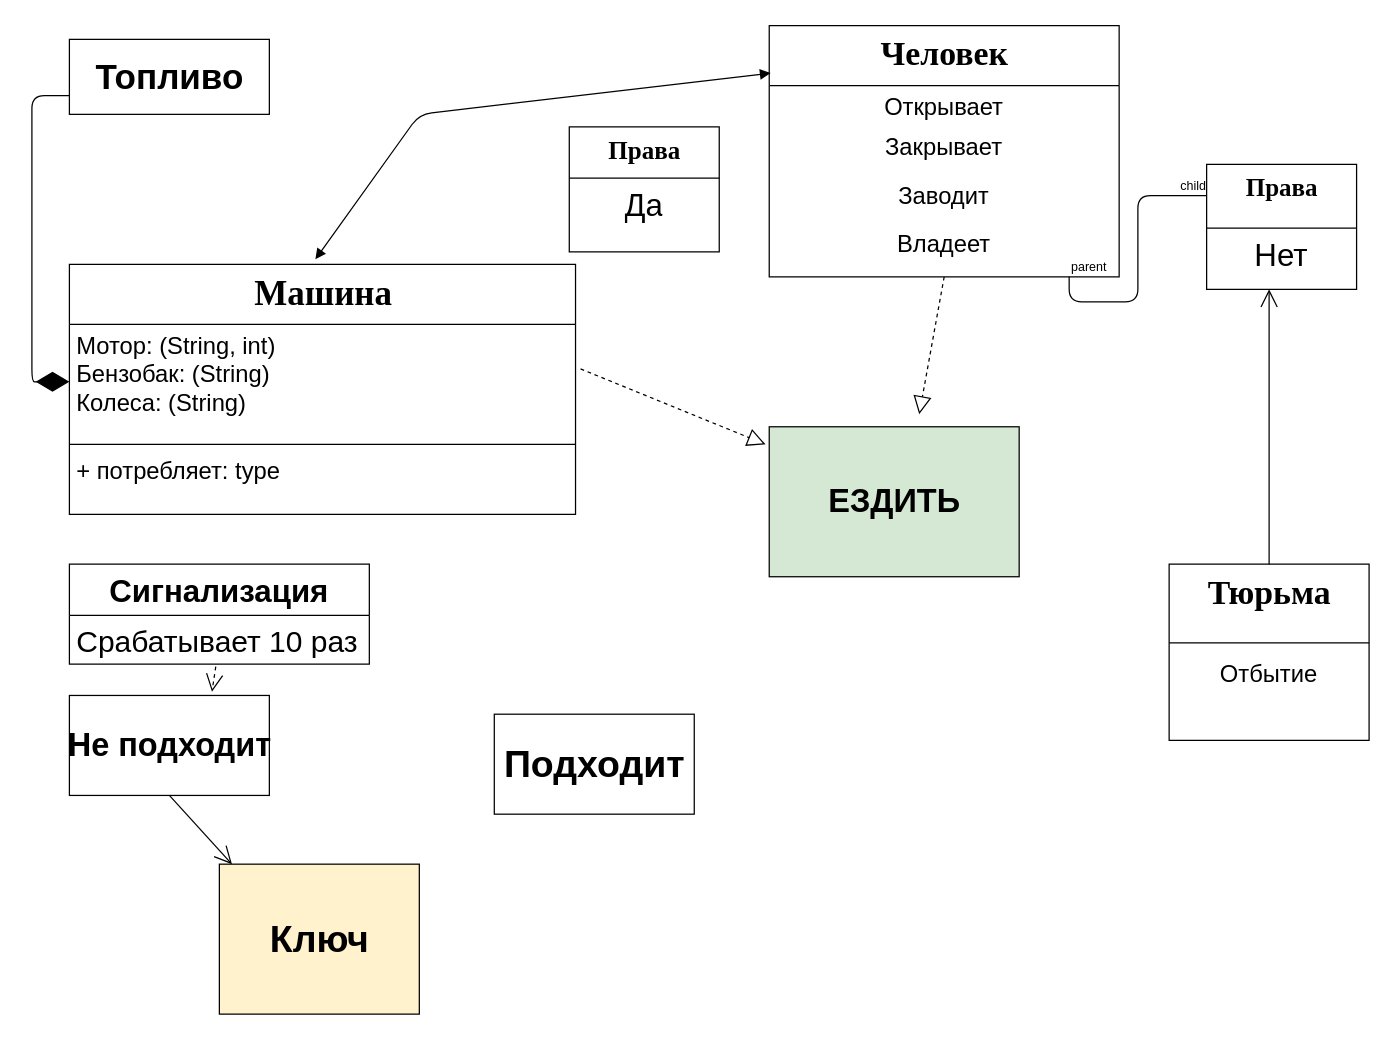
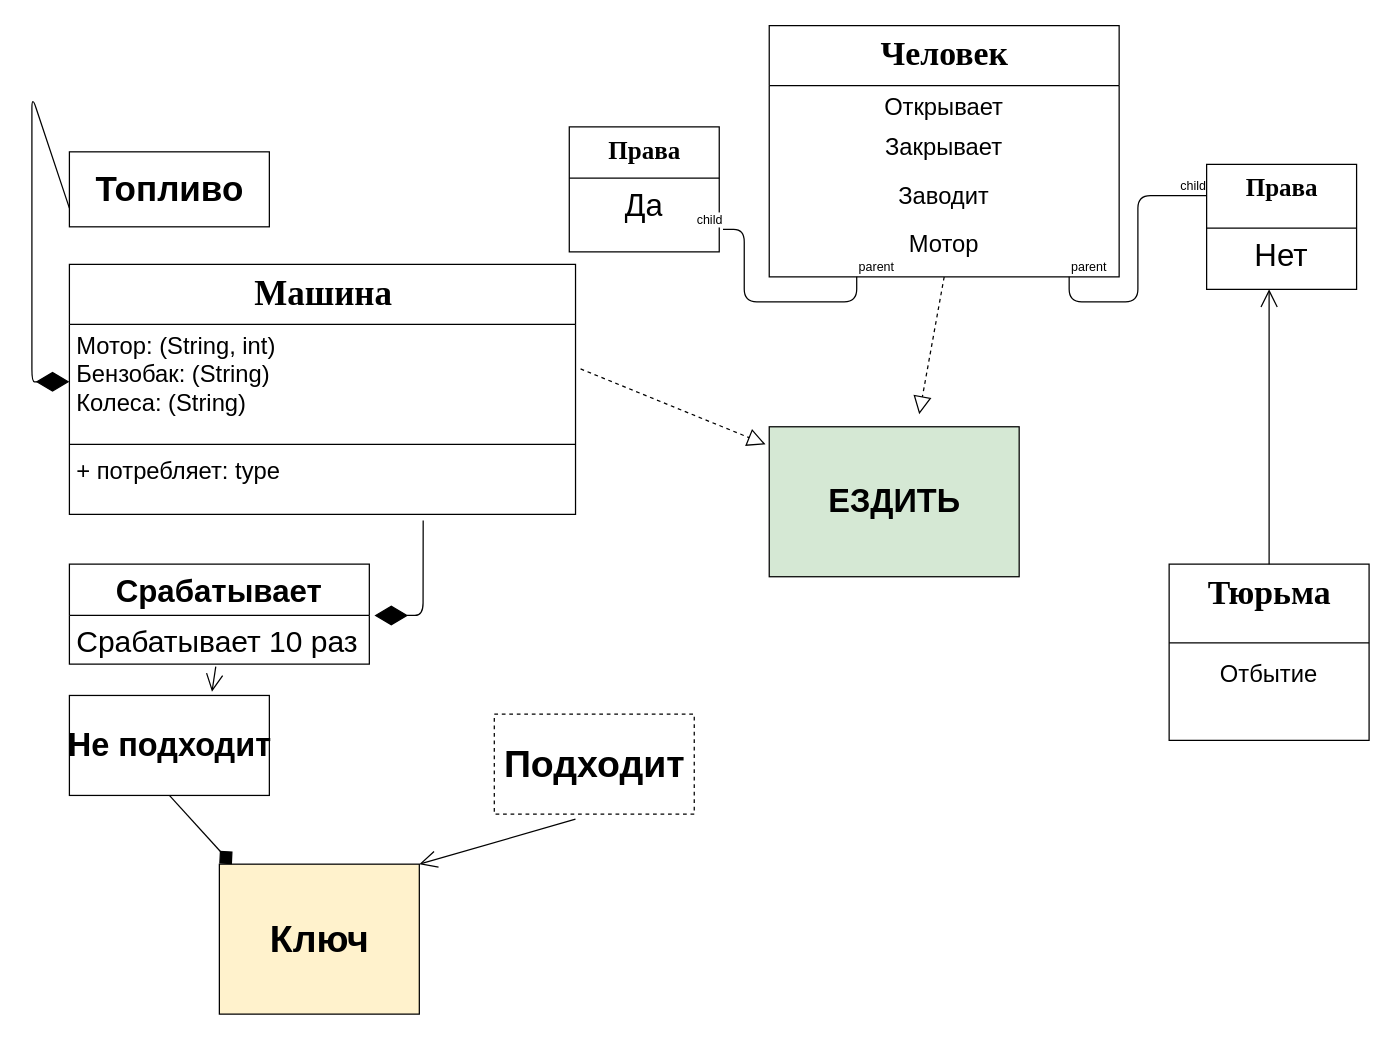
(169, 77) -> (169, 189)
(509, 104) -> none
(944, 231) -> (944, 231)
none -> (772, 302)
none -> (423, 572)
(219, 592) -> (219, 592)
(214, 679) -> (214, 679)
(594, 764) -> (594, 764)
none -> (499, 841)
(224, 856) -> (220, 851)
